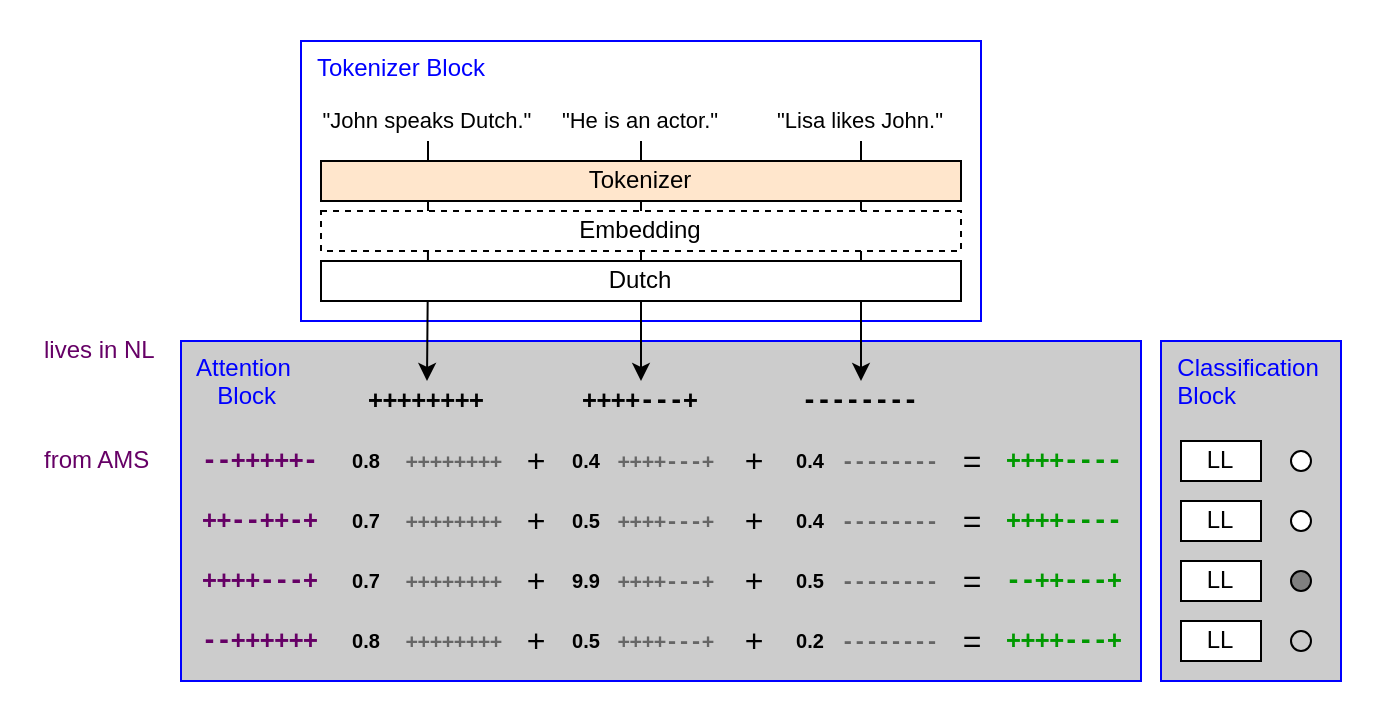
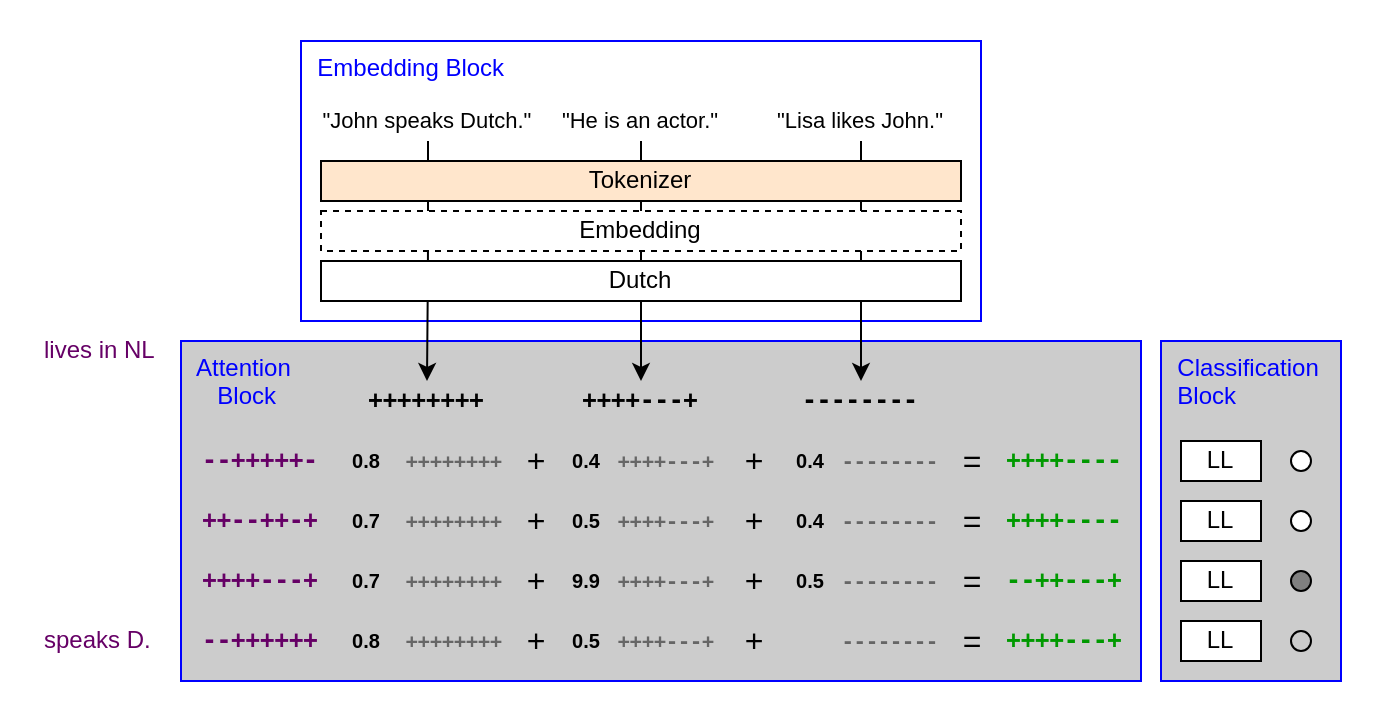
(396, 69) -> (396, 69)
(101, 461) -> none
none -> (101, 641)
(811, 641) -> none
